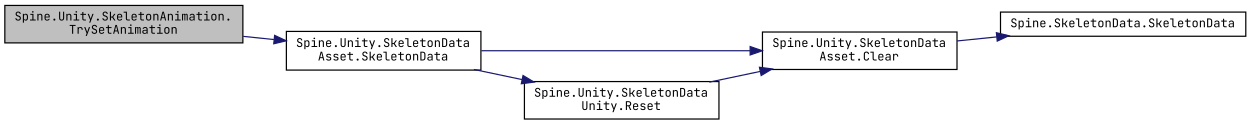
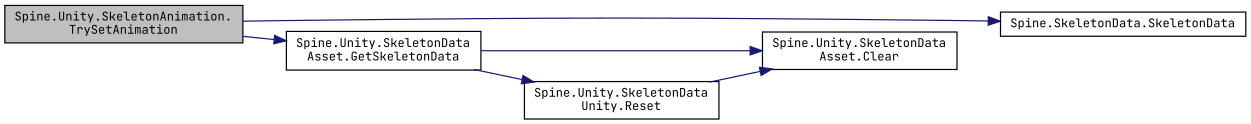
(977, 39) -> (616, 18)
(384, 51) -> (384, 51)
